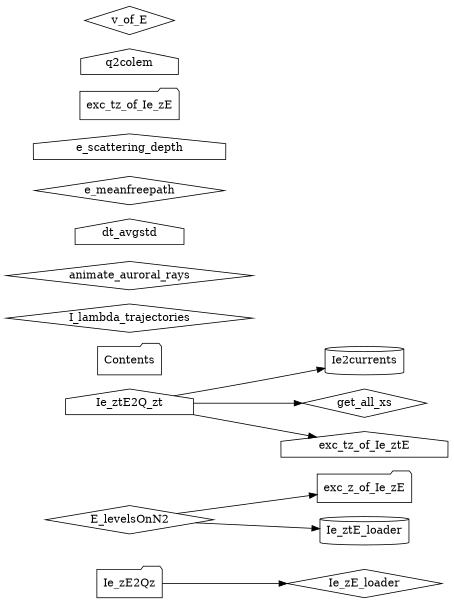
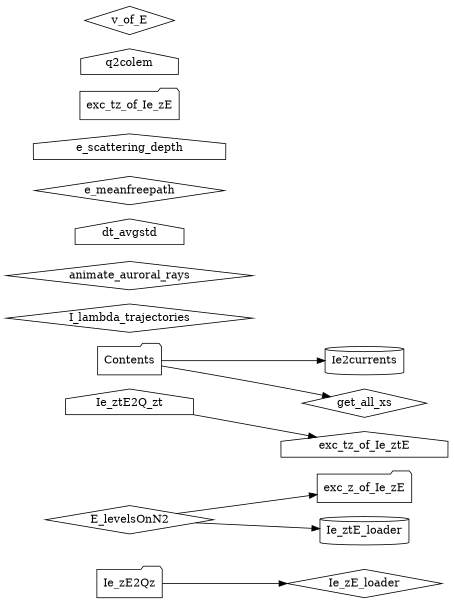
(246, 383) -> (239, 361)
(244, 403) -> (242, 380)
